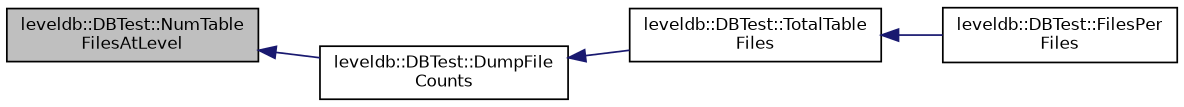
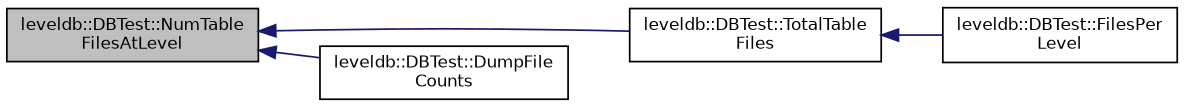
(1060, 35) -> (1060, 35)
(608, 53) -> (453, 29)
